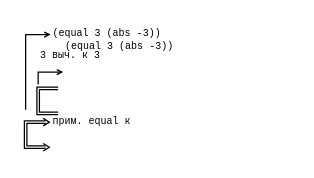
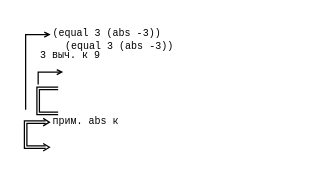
(75, 53) -> (75, 53)
(100, 119) -> (93, 119)
